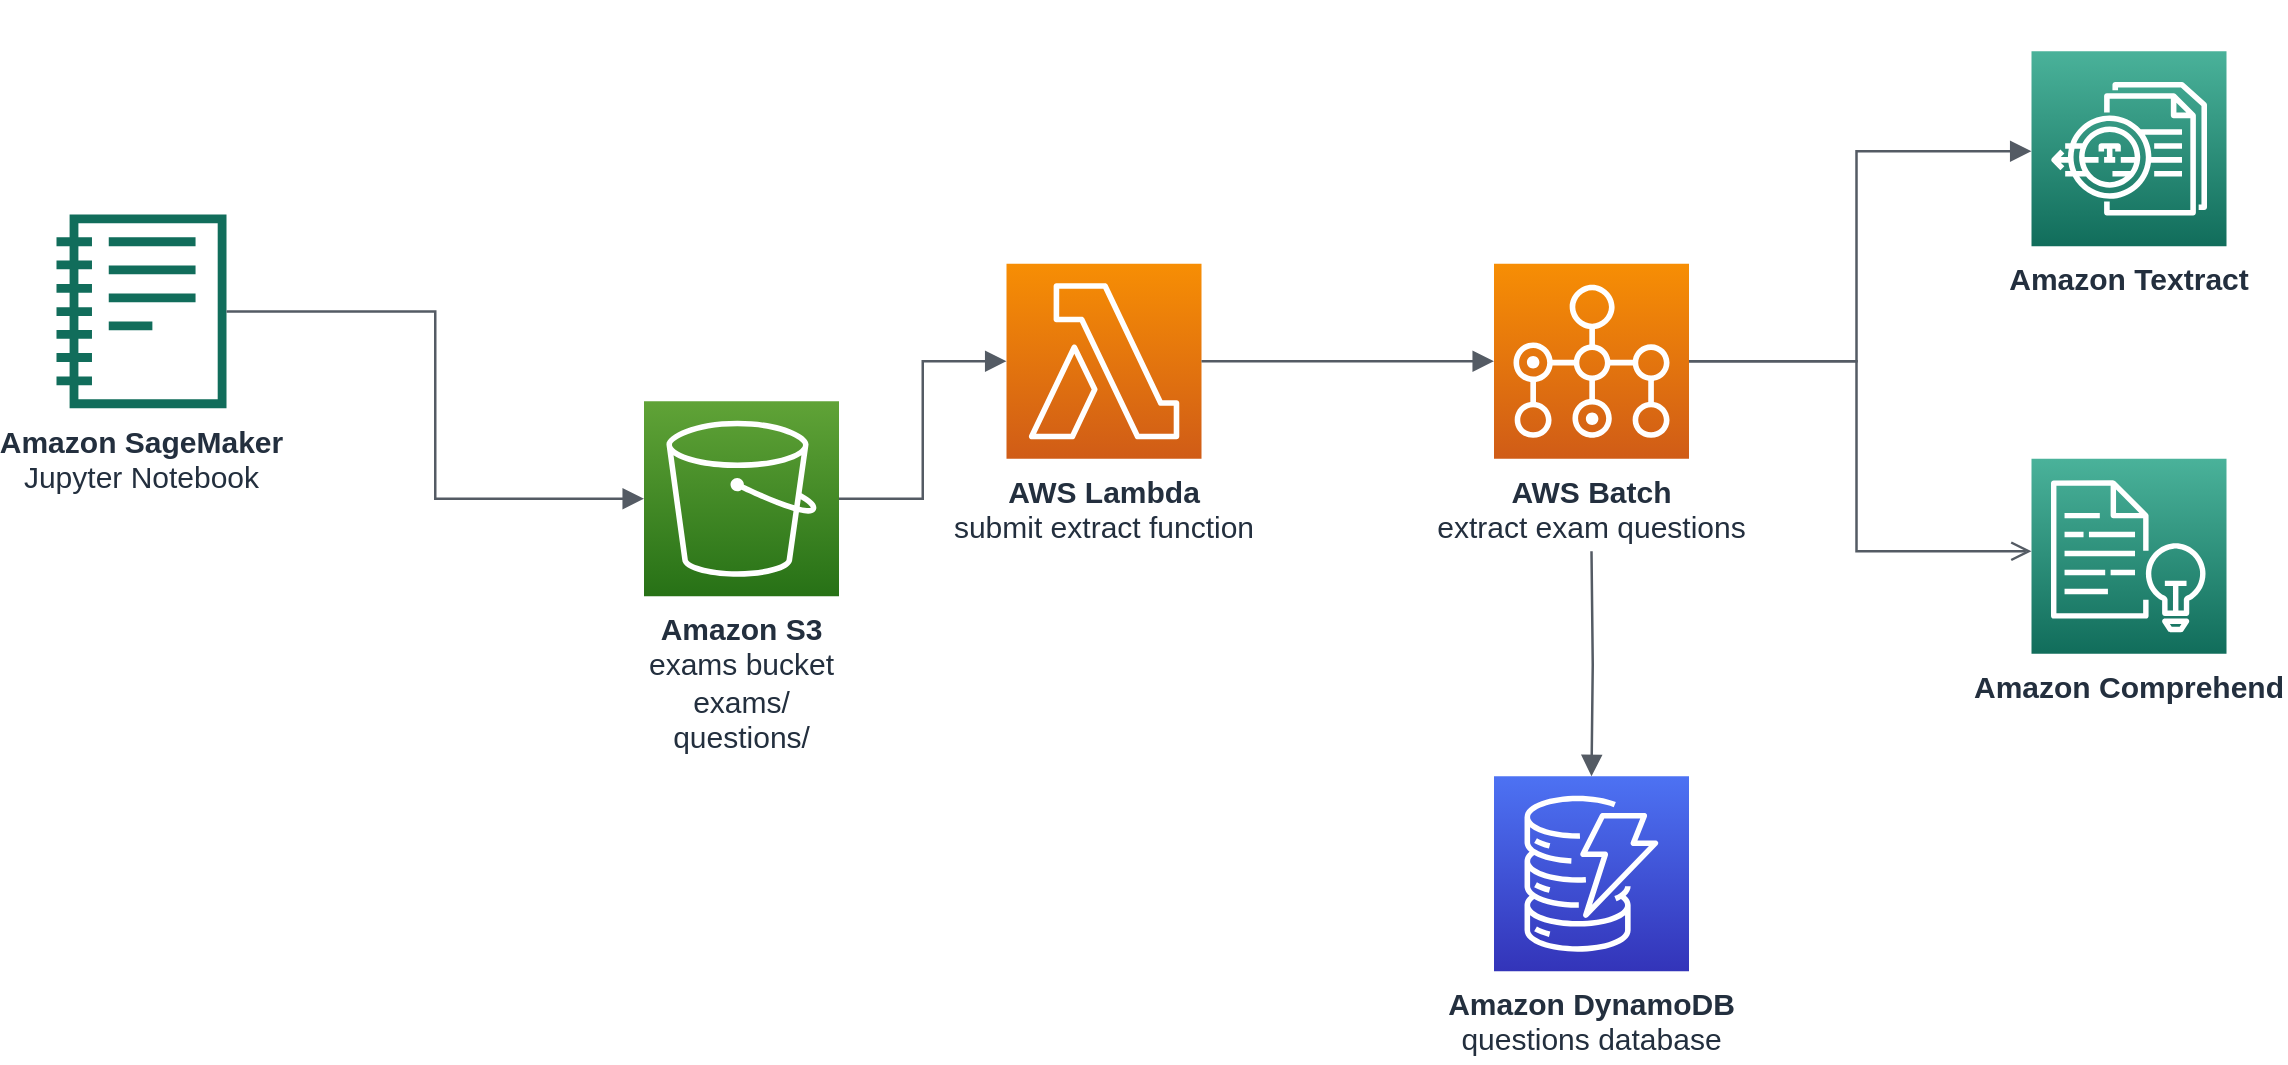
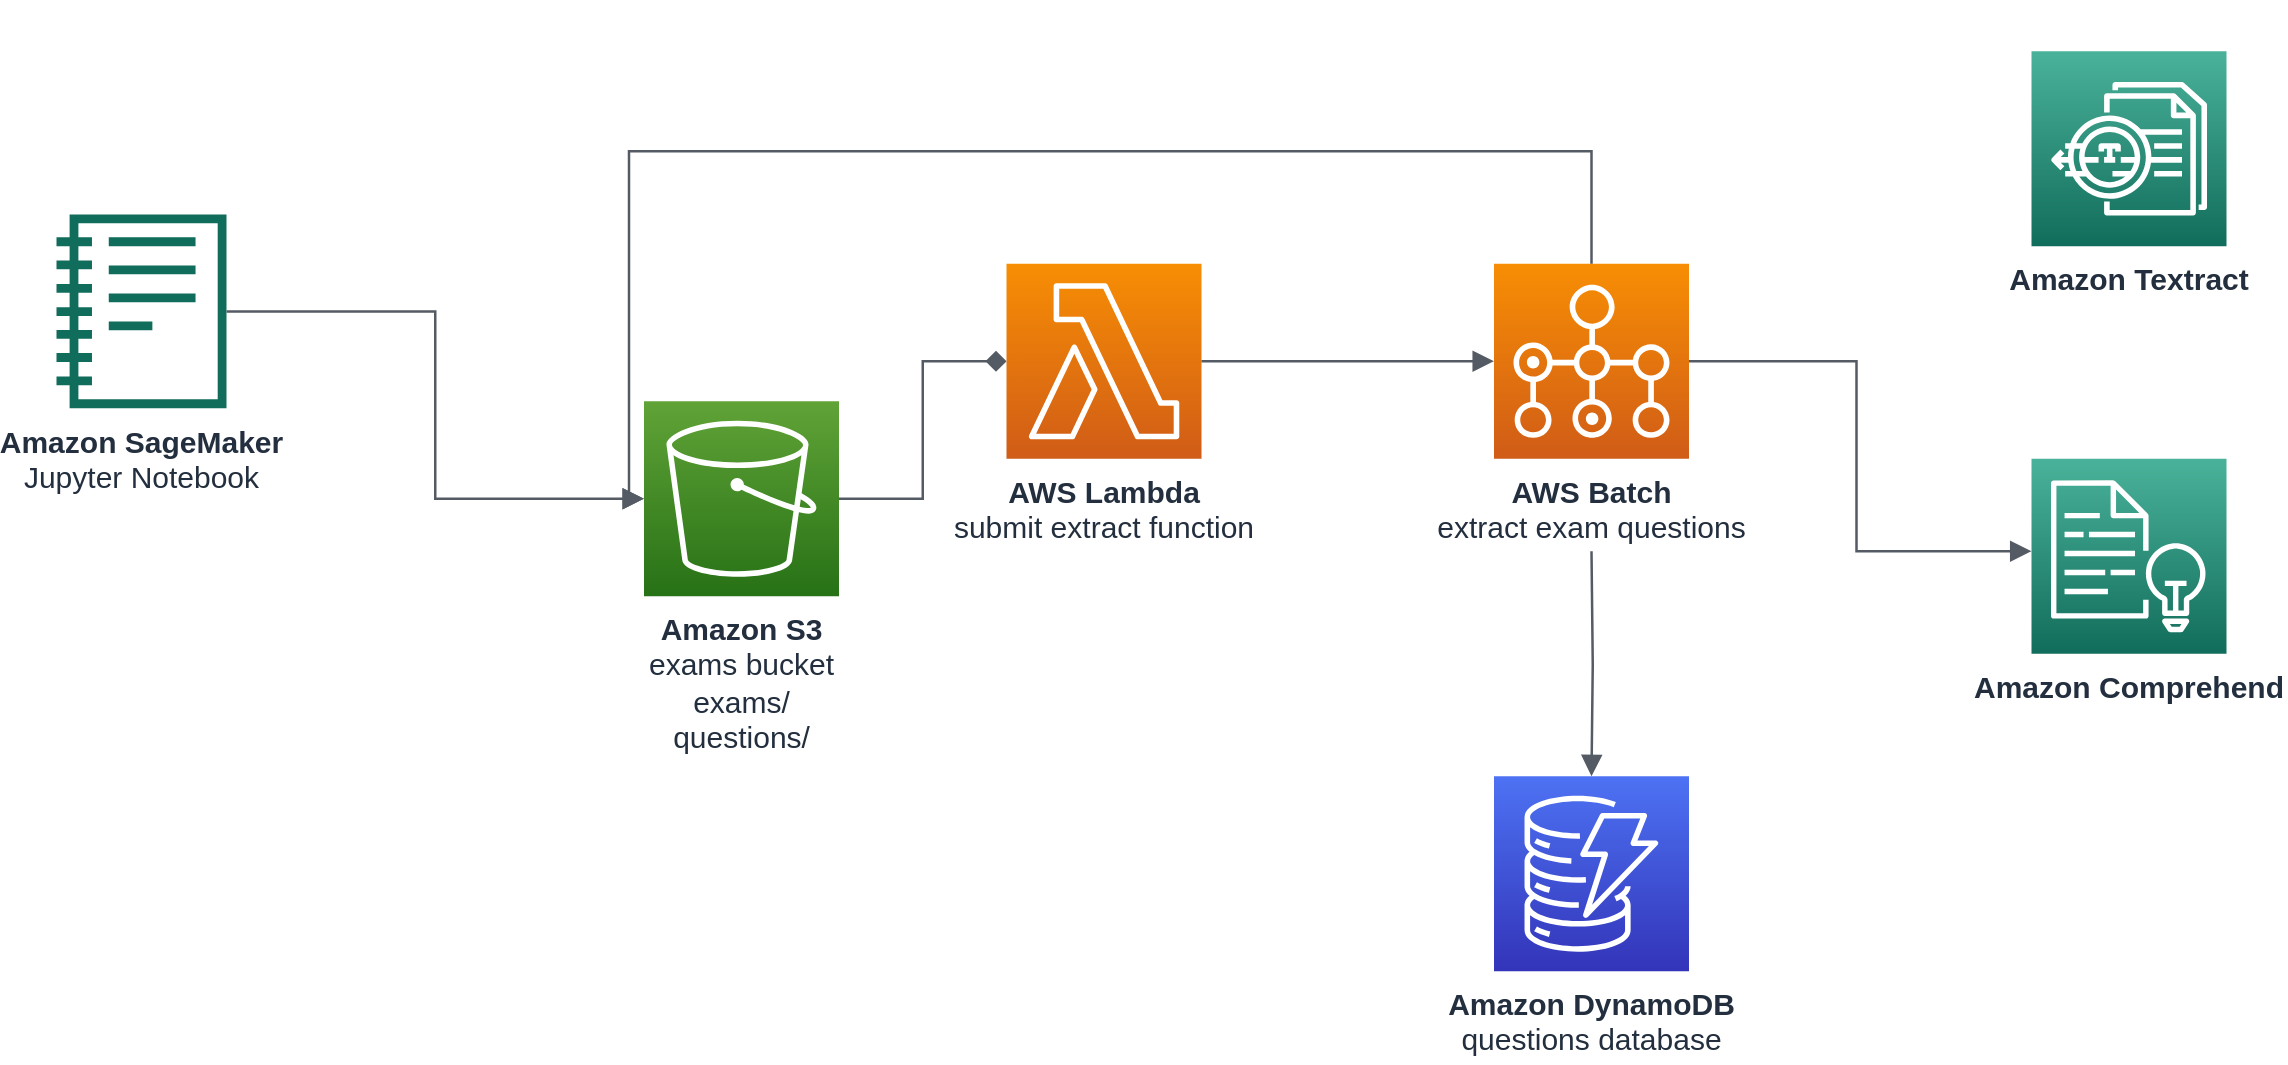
none -> (996, 151)
(1856, 177) -> none
(984, 361) -> (985, 361)
(2016, 551) -> (2009, 551)
